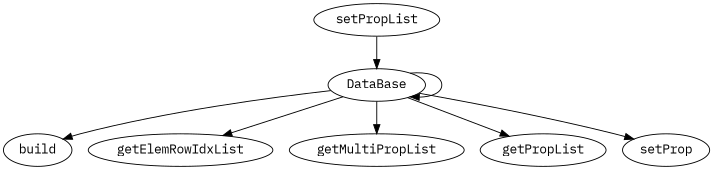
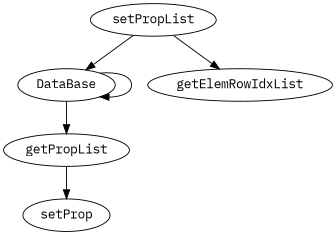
(522, 113) -> (66, 178)
(287, 115) -> (193, 50)
(38, 150) -> none
(377, 150) -> none
